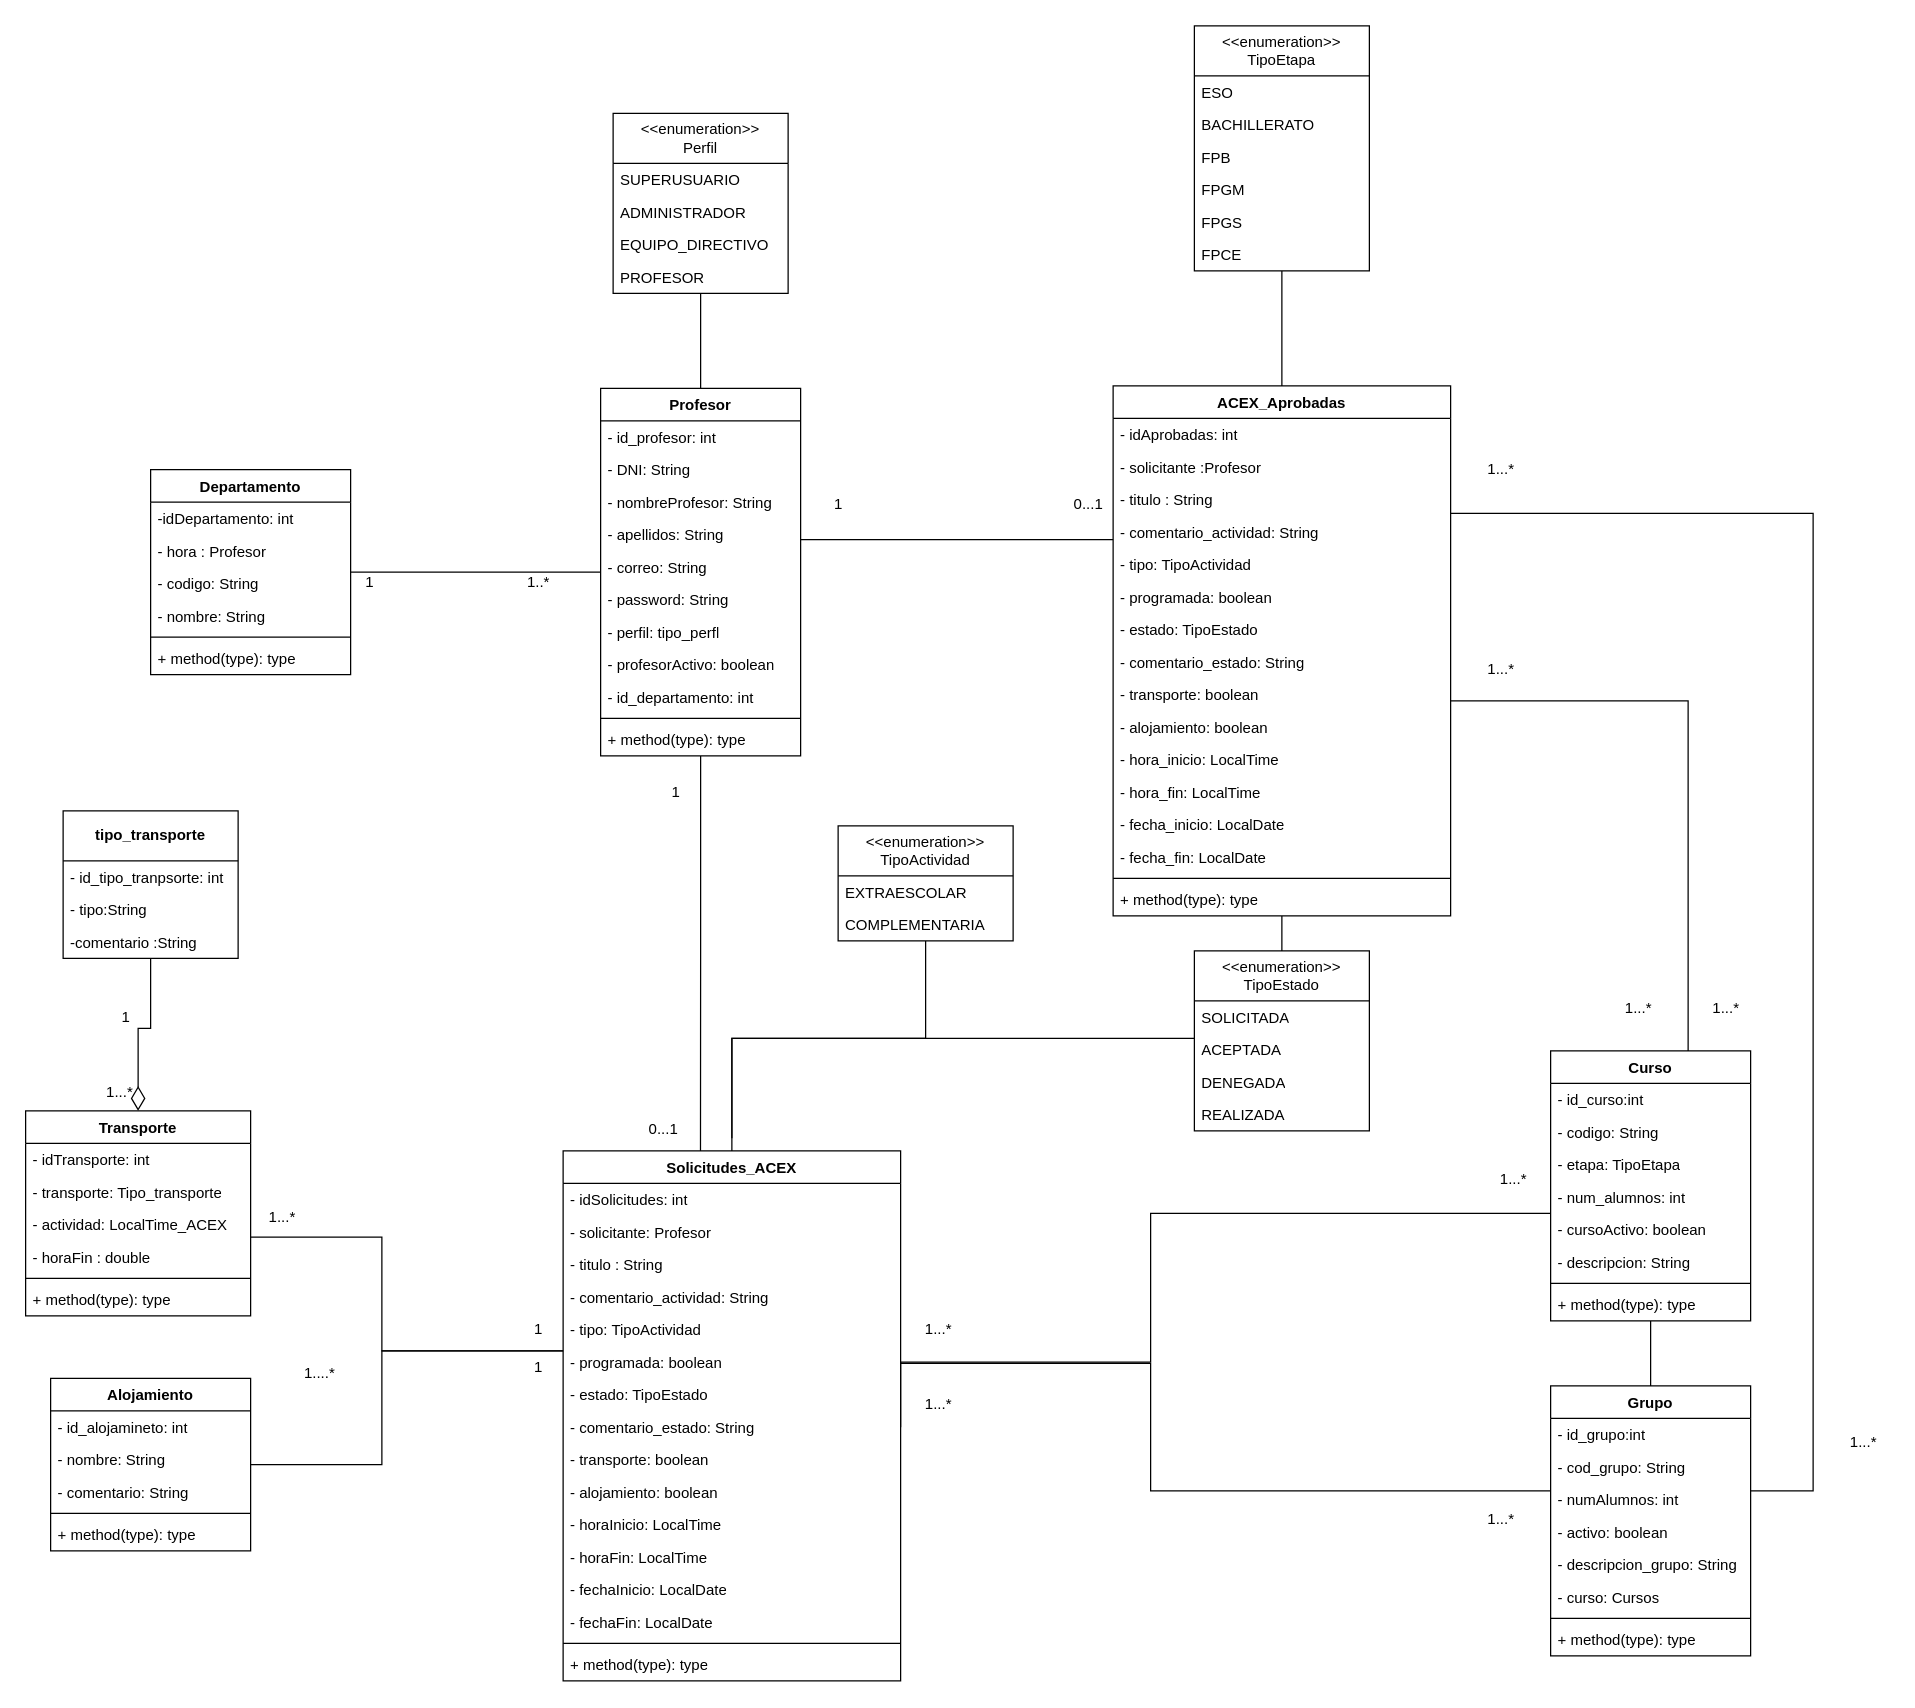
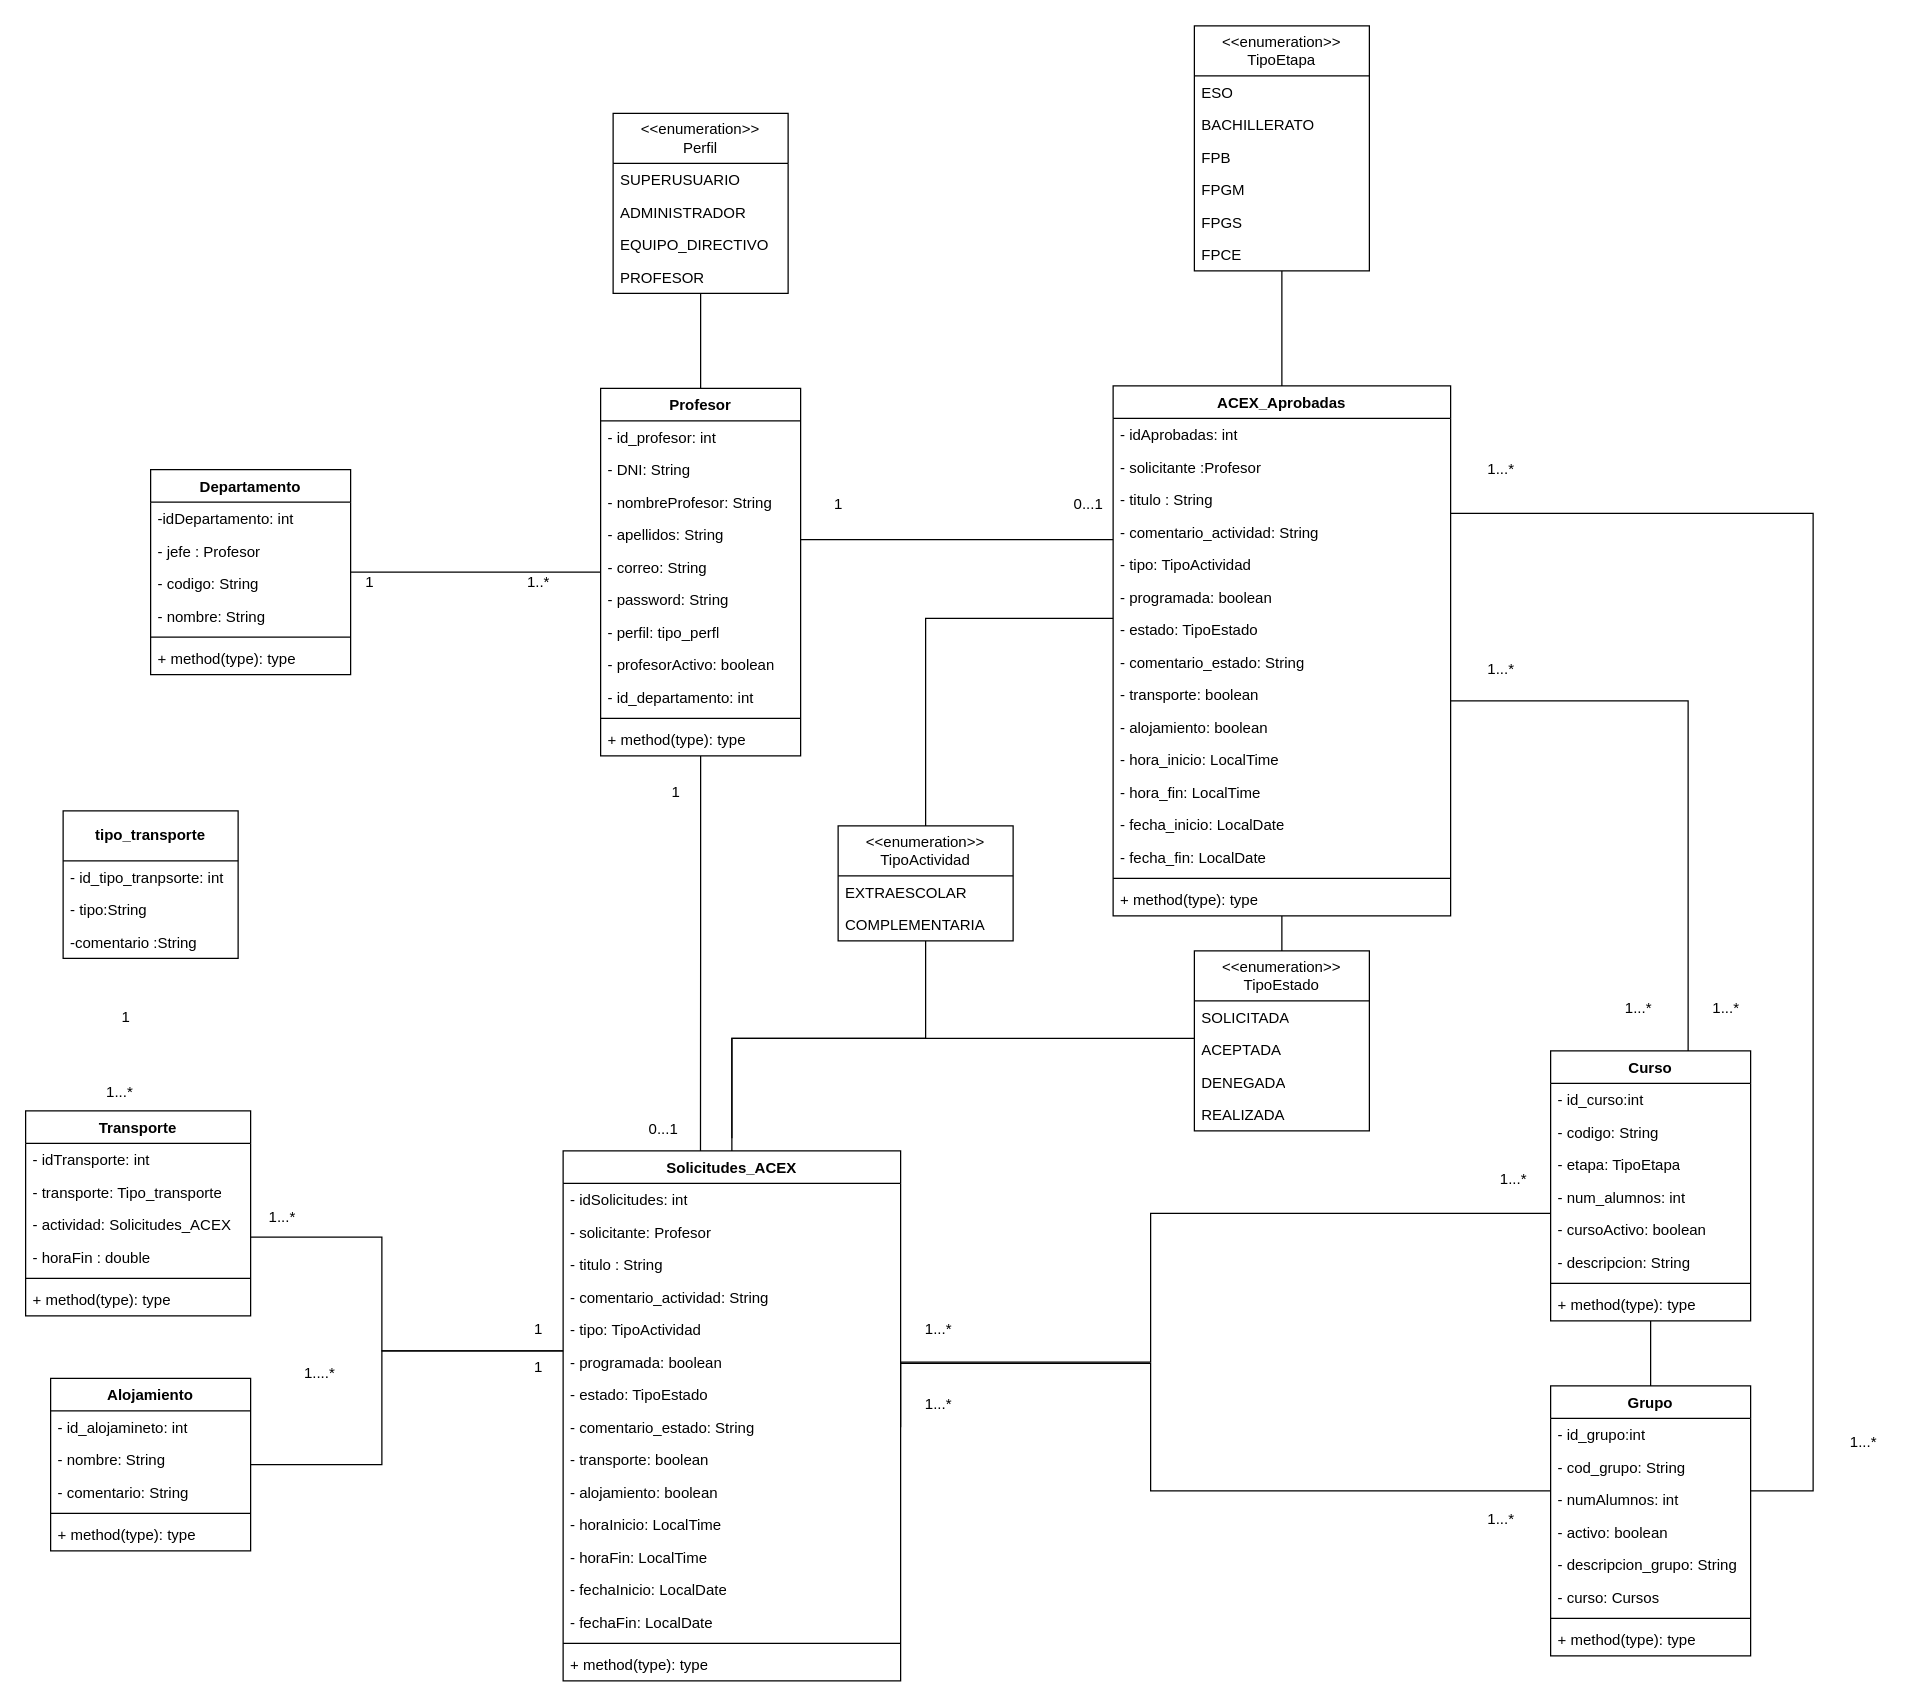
(222, 552) -> (222, 552)
none -> (926, 628)
(151, 1028) -> none
(133, 1226) -> (139, 1226)
